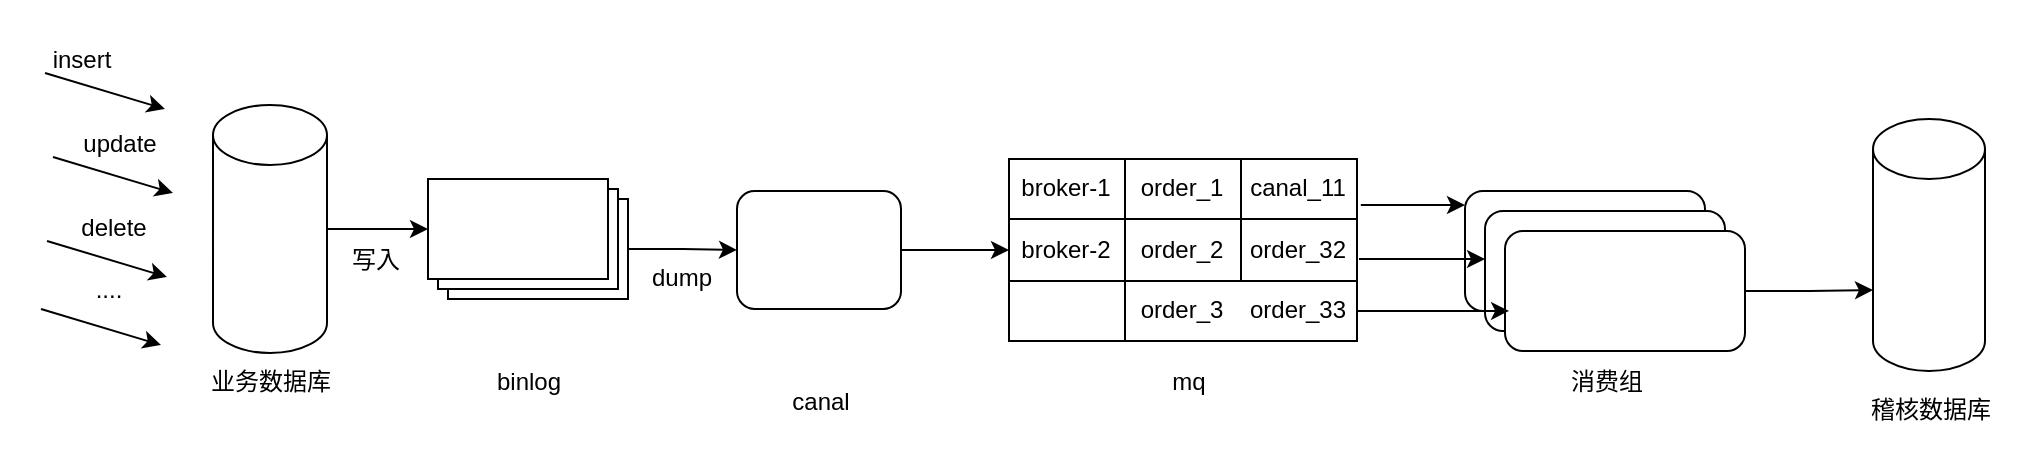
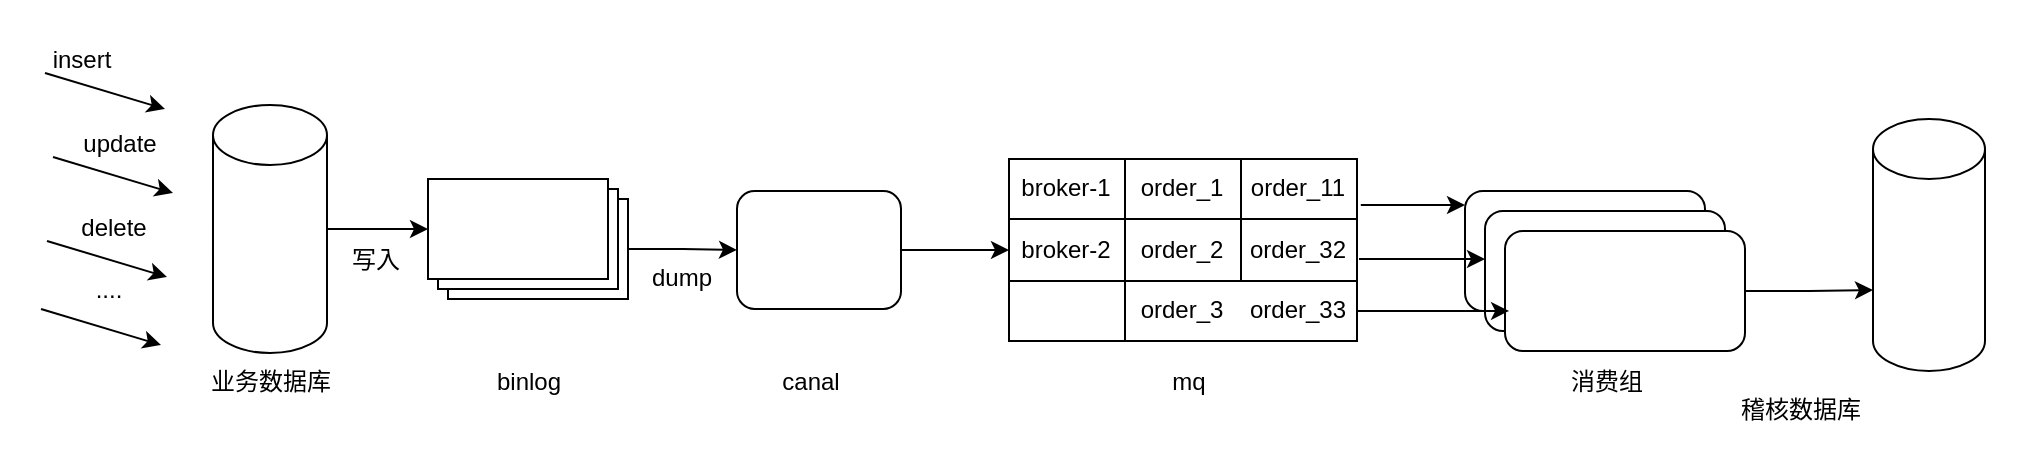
(1299, 189) -> (1299, 189)
(820, 403) -> (810, 383)
(1930, 411) -> (1800, 411)
